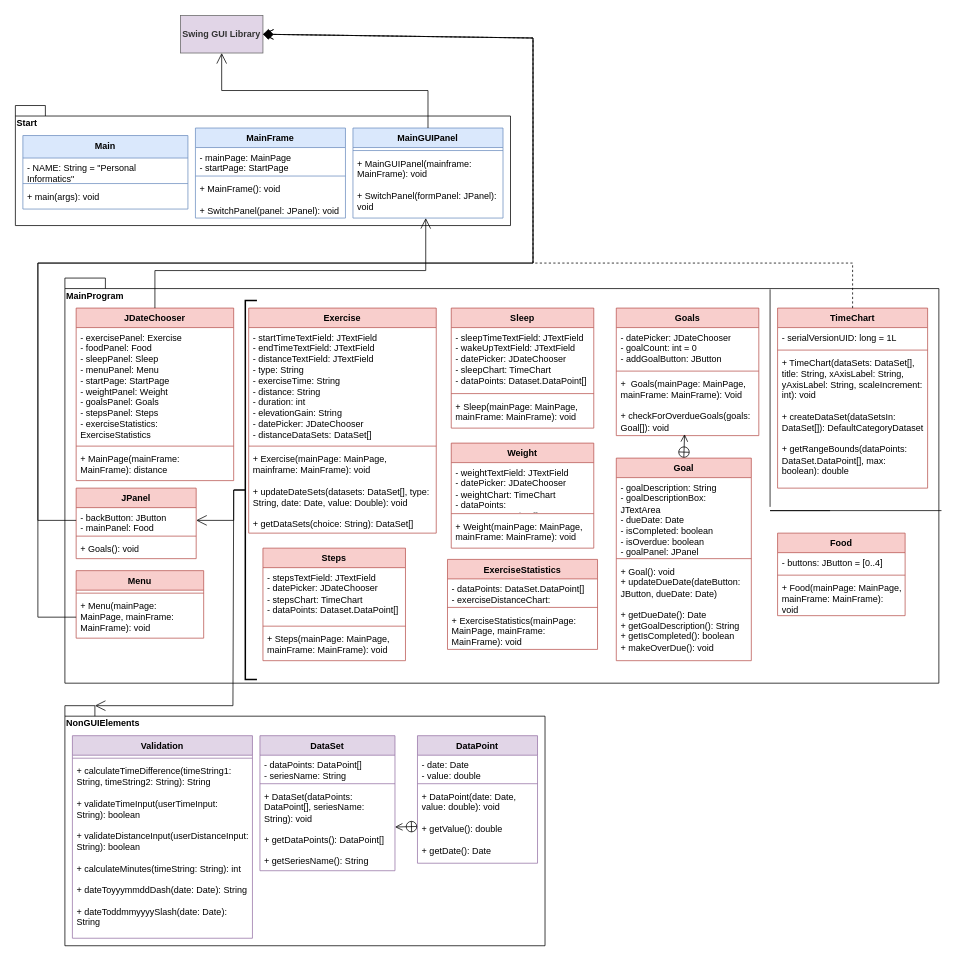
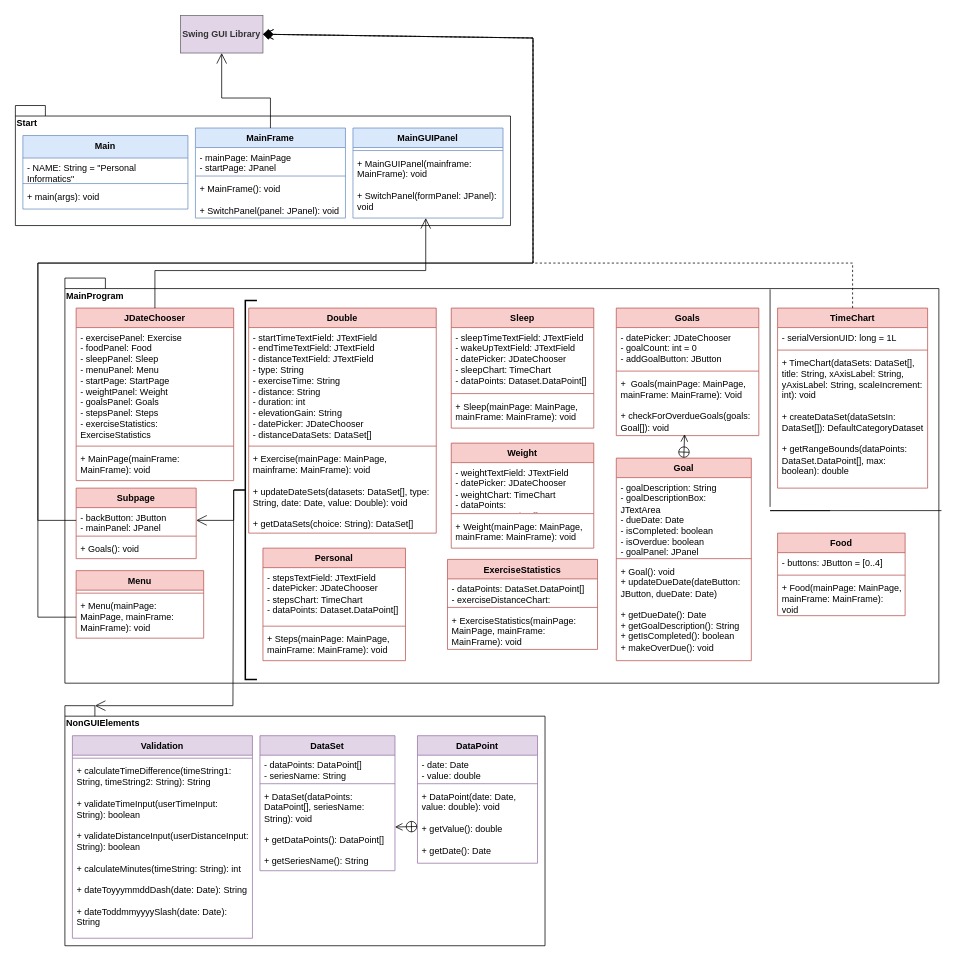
(327, 90) -> none
none -> (258, 98)
(252, 163) -> (244, 163)
(342, 319) -> (342, 319)
(156, 465) -> (156, 465)
(136, 499) -> (136, 499)
(130, 523) -> (130, 523)
(334, 559) -> (334, 559)
